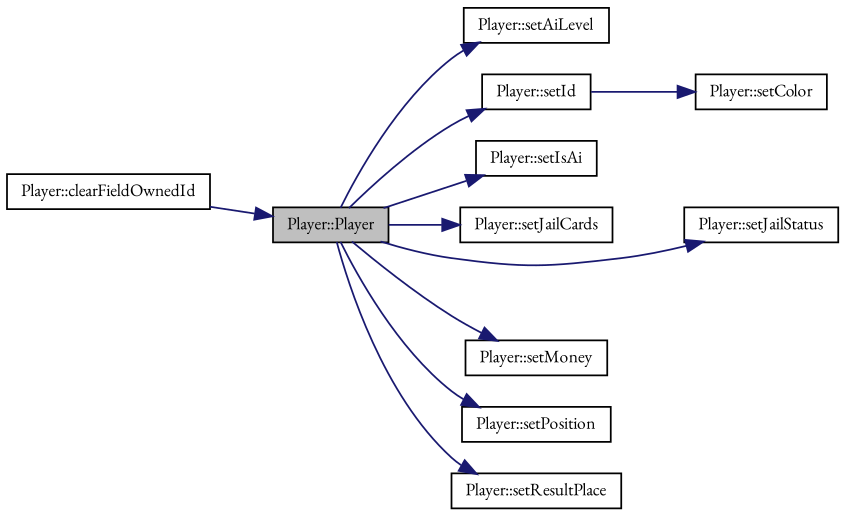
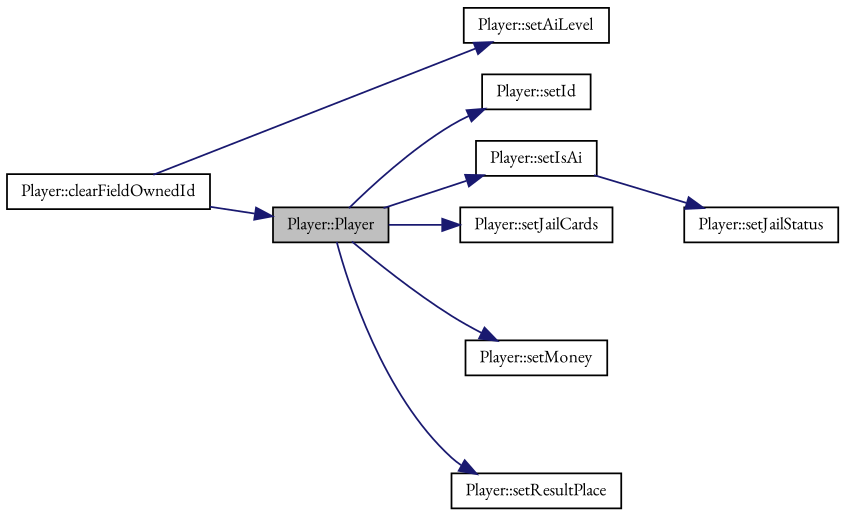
(761, 92) -> none
(393, 122) -> (314, 112)
(533, 265) -> (640, 189)
(536, 424) -> none
